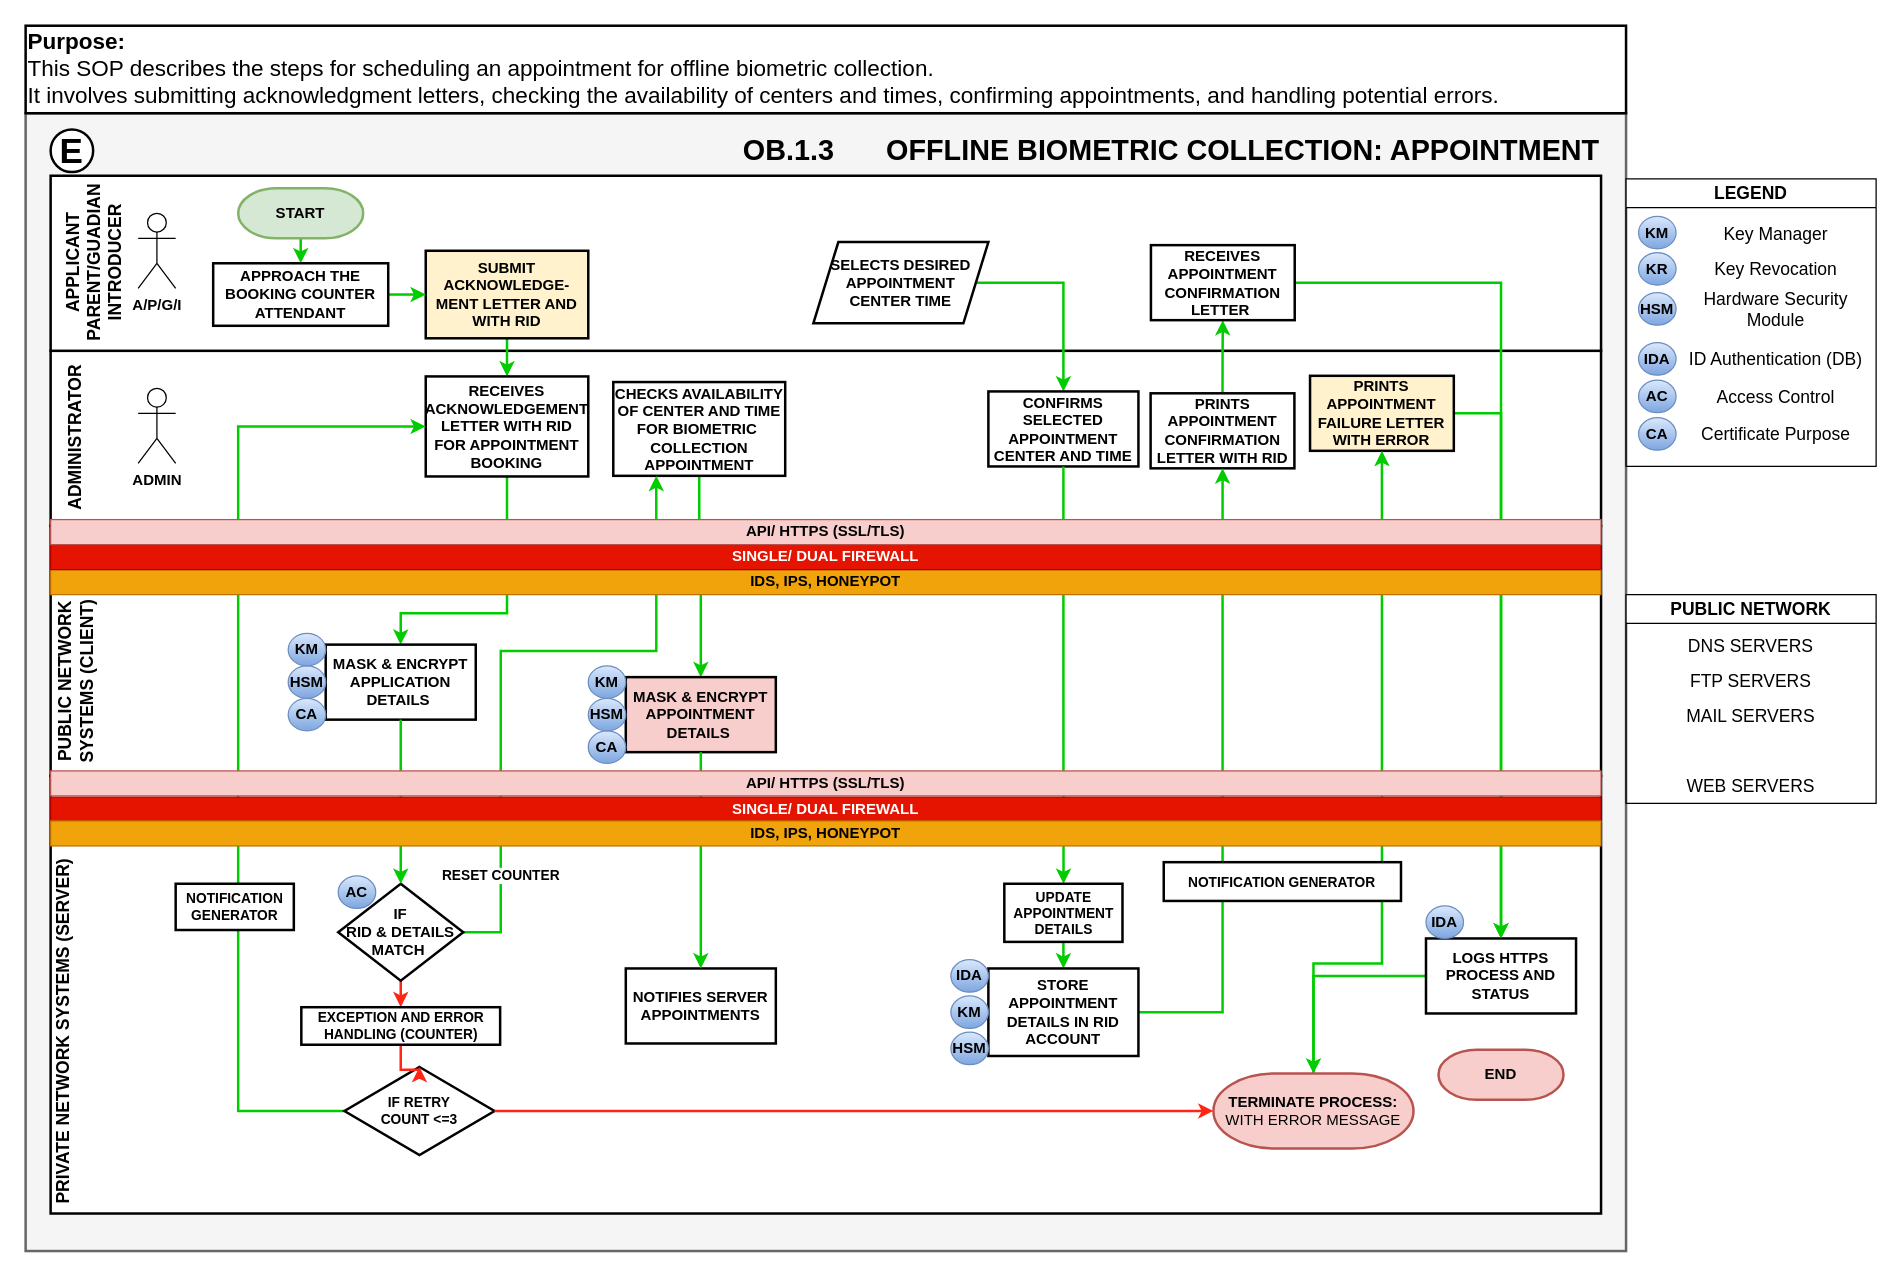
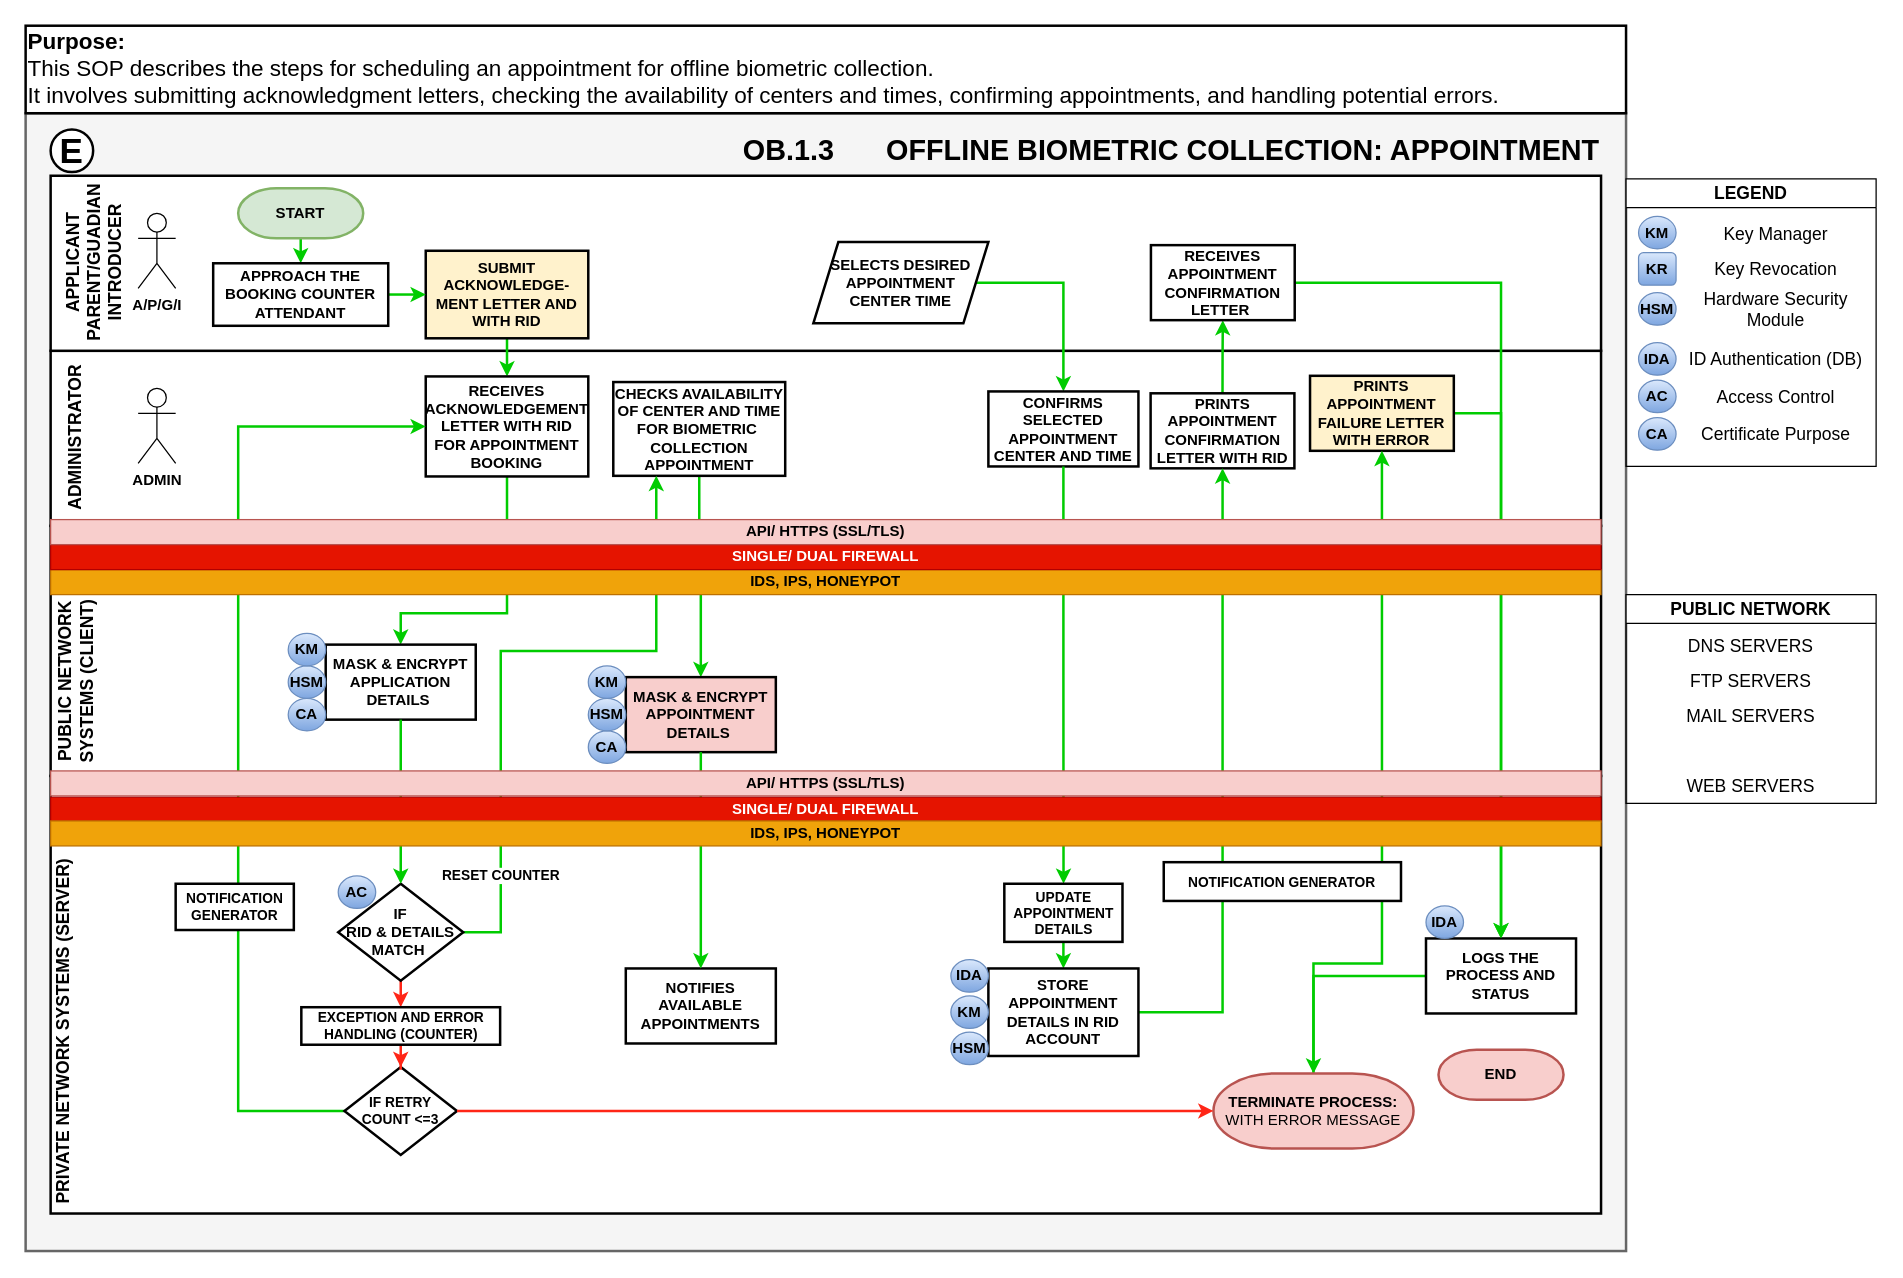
(1657, 269) -> (1657, 269)
(1501, 976) -> (1501, 976)
(701, 1006) -> (701, 1006)
(419, 1111) -> (401, 1111)
